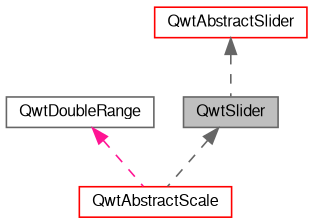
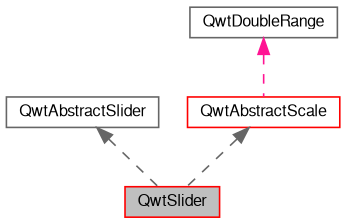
(231, 22) -> (83, 112)
(231, 112) -> (172, 202)
(188, 163) -> (212, 163)
